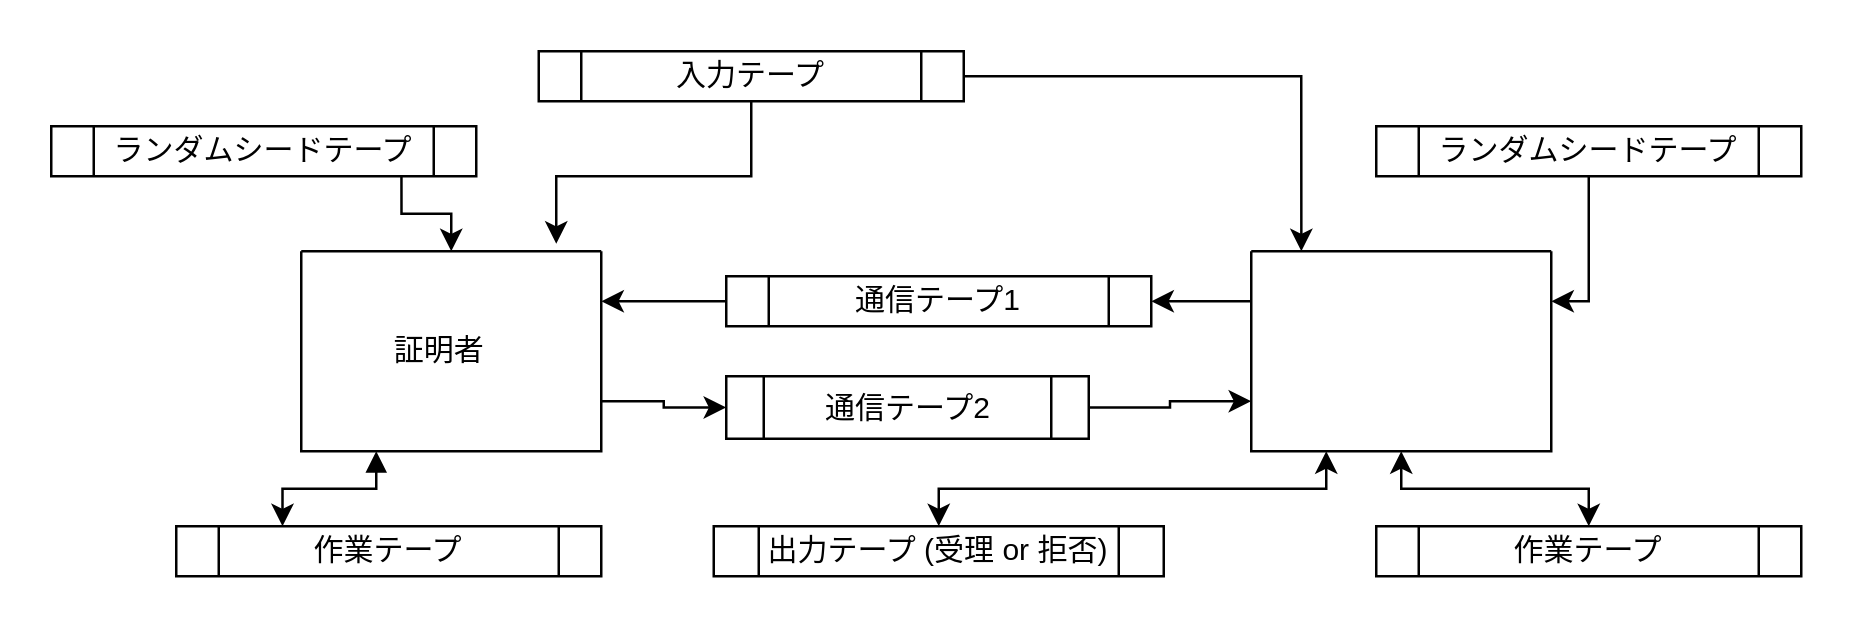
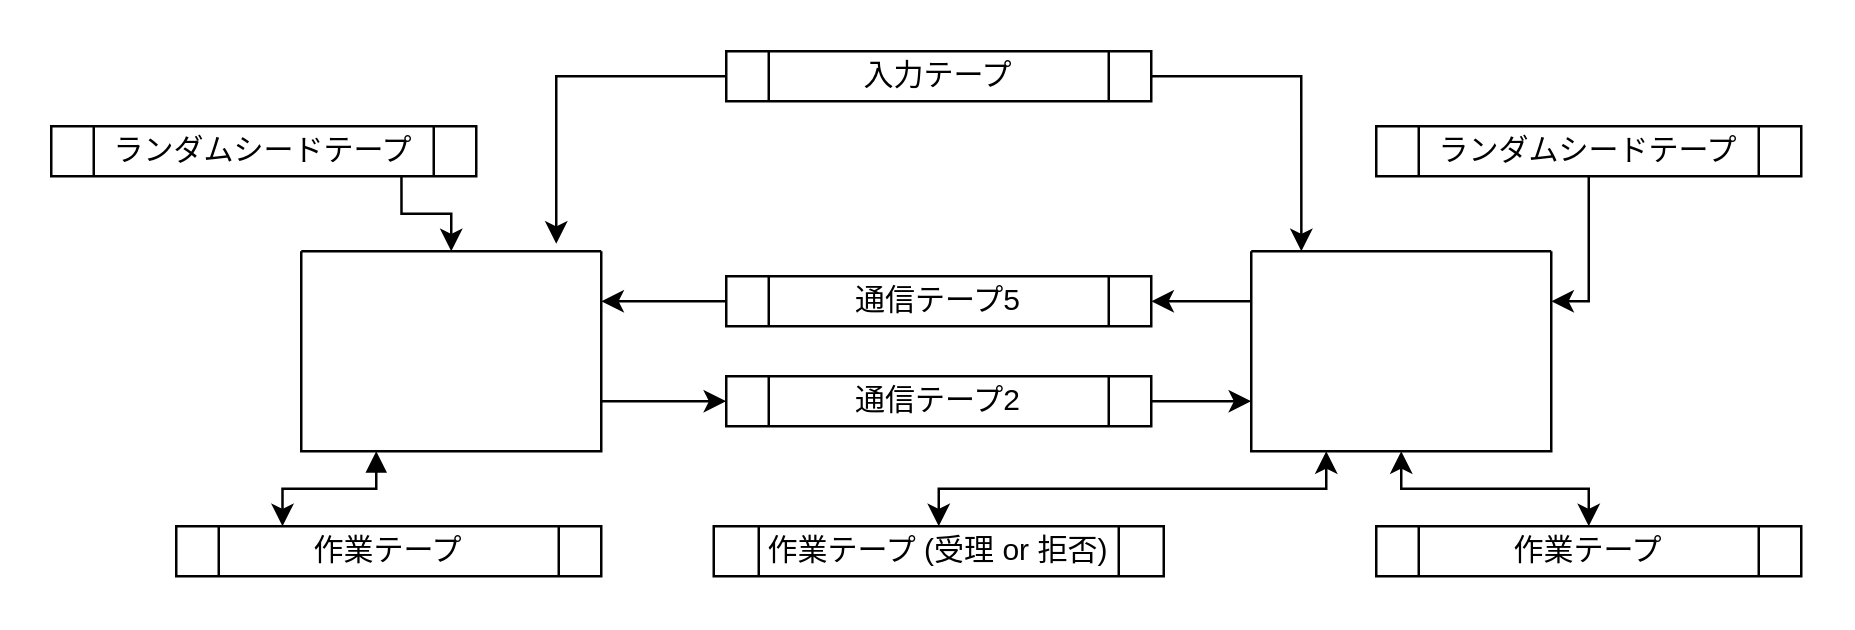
(751, 76) -> (939, 76)
(939, 301) -> (939, 301)
(439, 351) -> none
(908, 408) -> (939, 401)
(939, 551) -> (939, 551)
